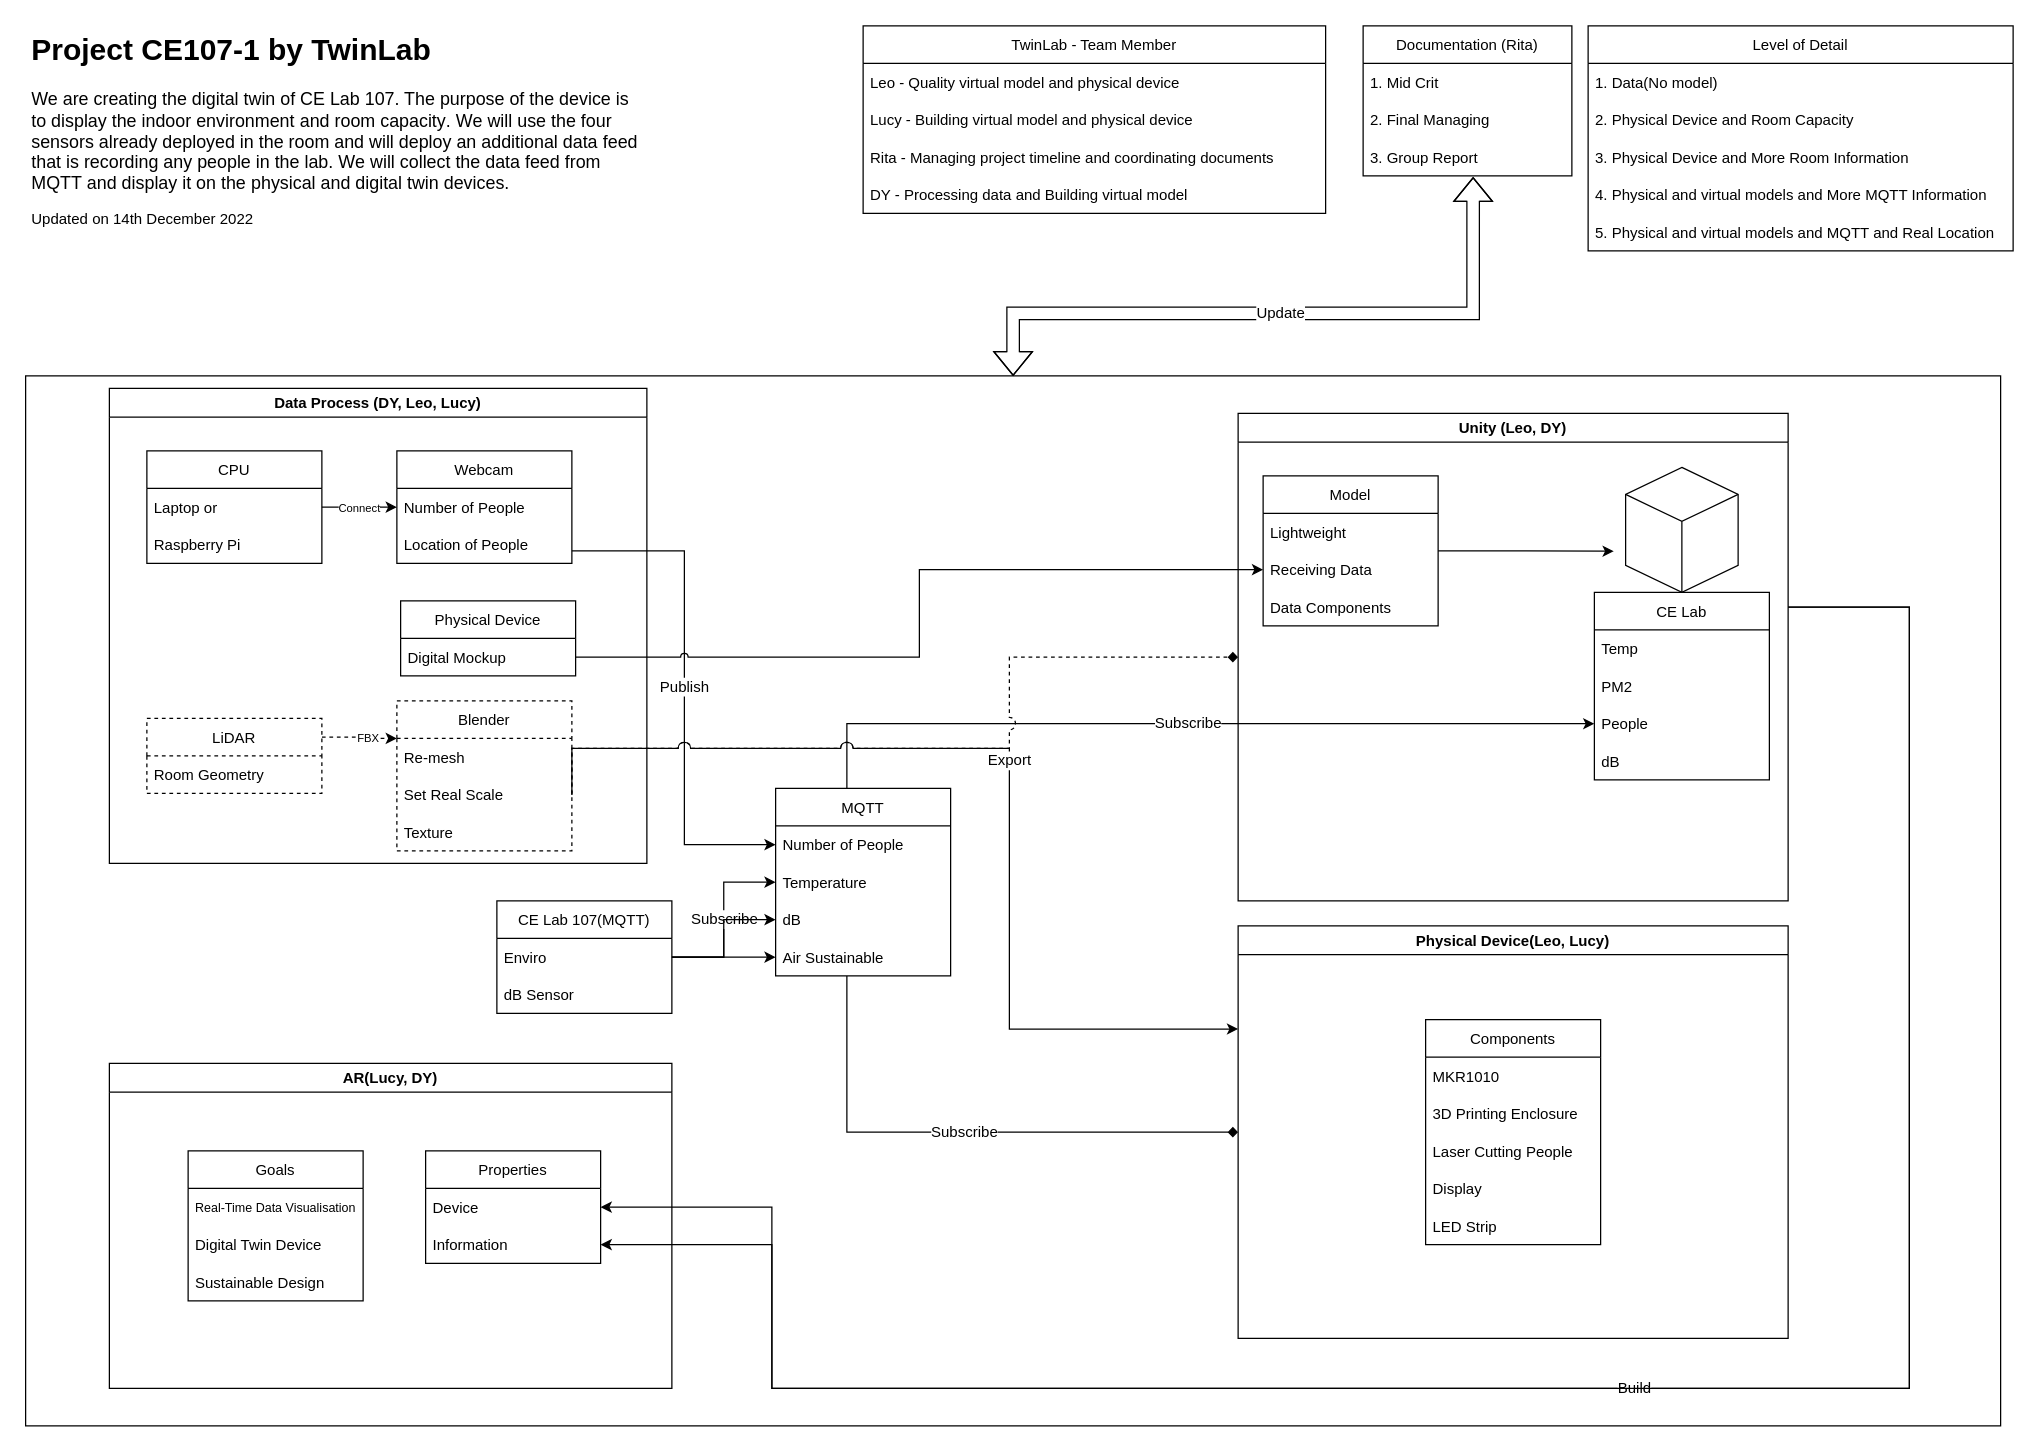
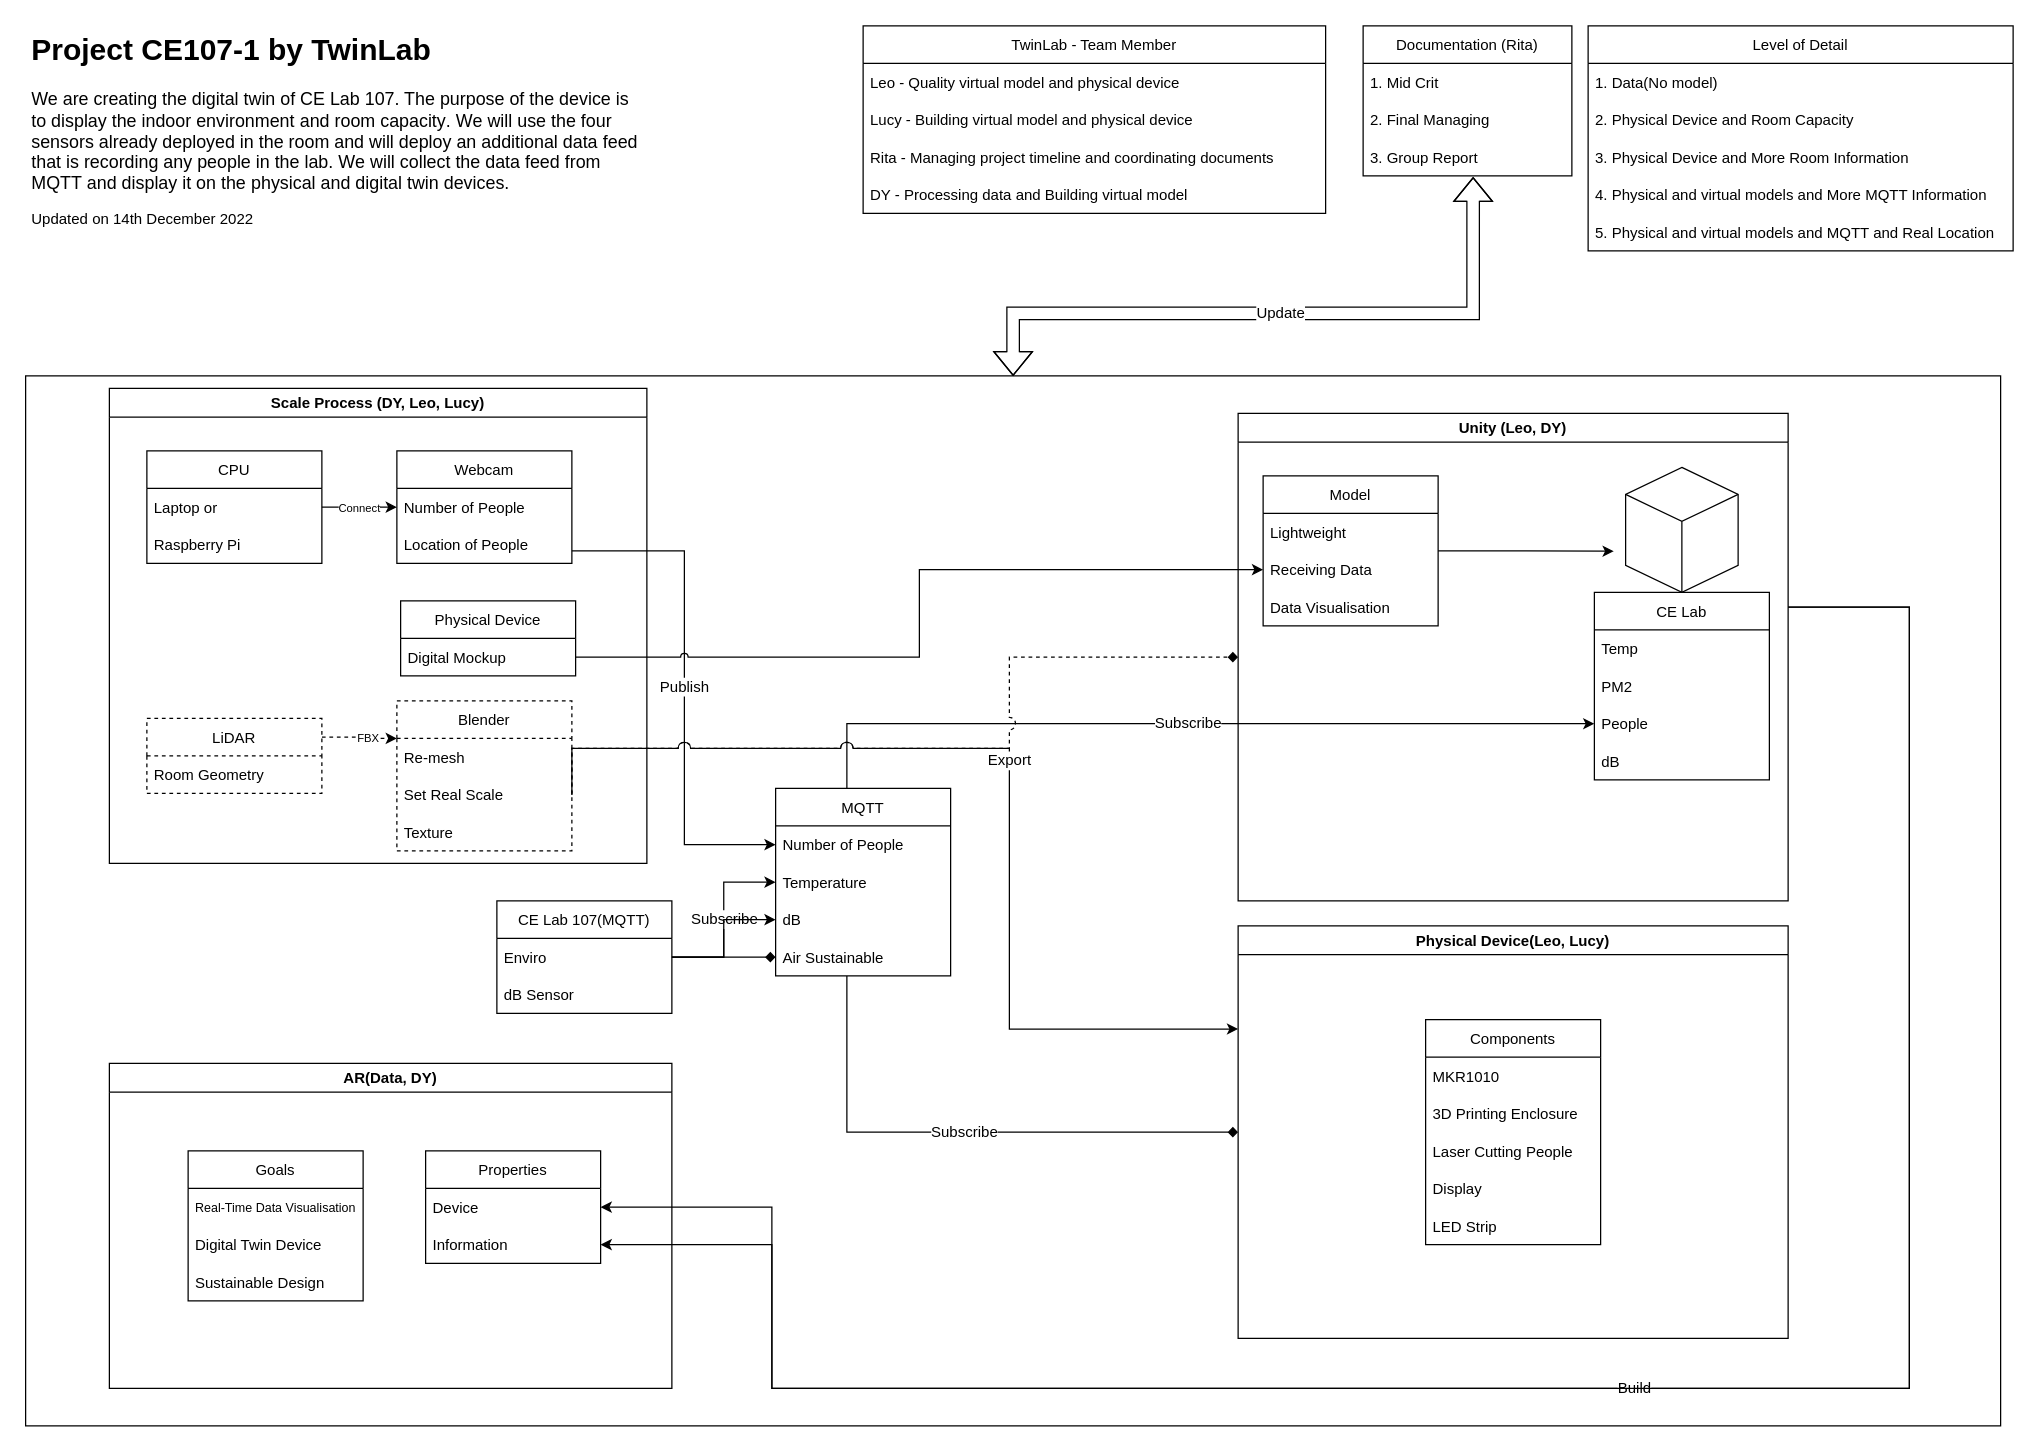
(378, 403) -> (378, 403)
(1331, 608) -> (1336, 608)
(766, 957) -> (765, 957)
(390, 1078) -> (390, 1078)
